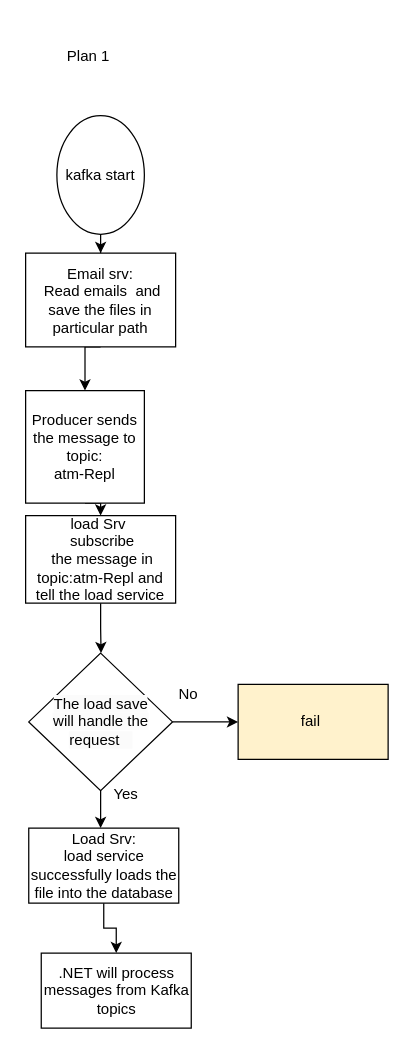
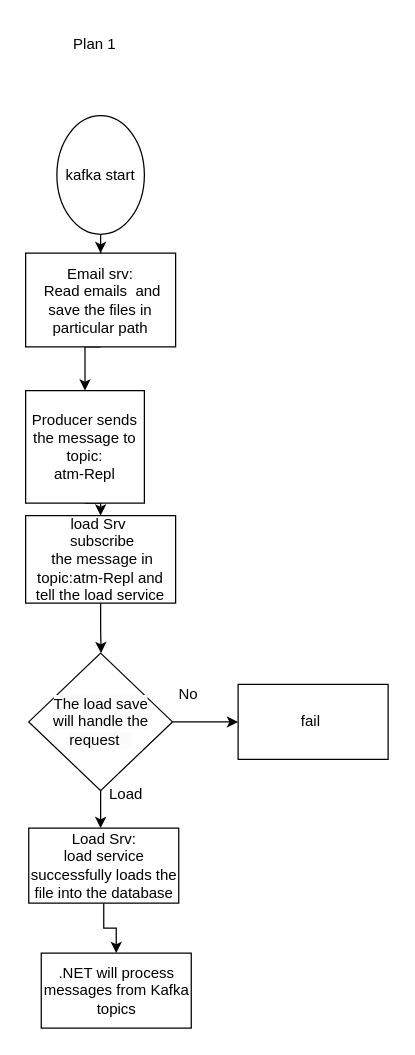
(88, 57) -> (94, 44)
(313, 722) -> (313, 722)
(126, 794) -> (126, 794)
